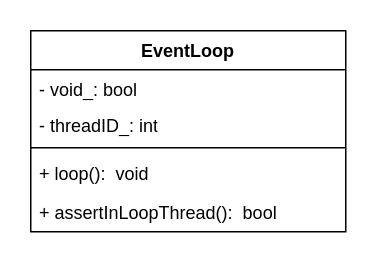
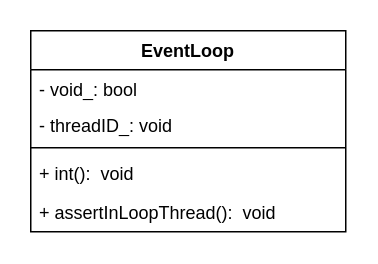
(111, 127) -> (116, 127)
(104, 175) -> (99, 175)
(177, 214) -> (177, 214)
